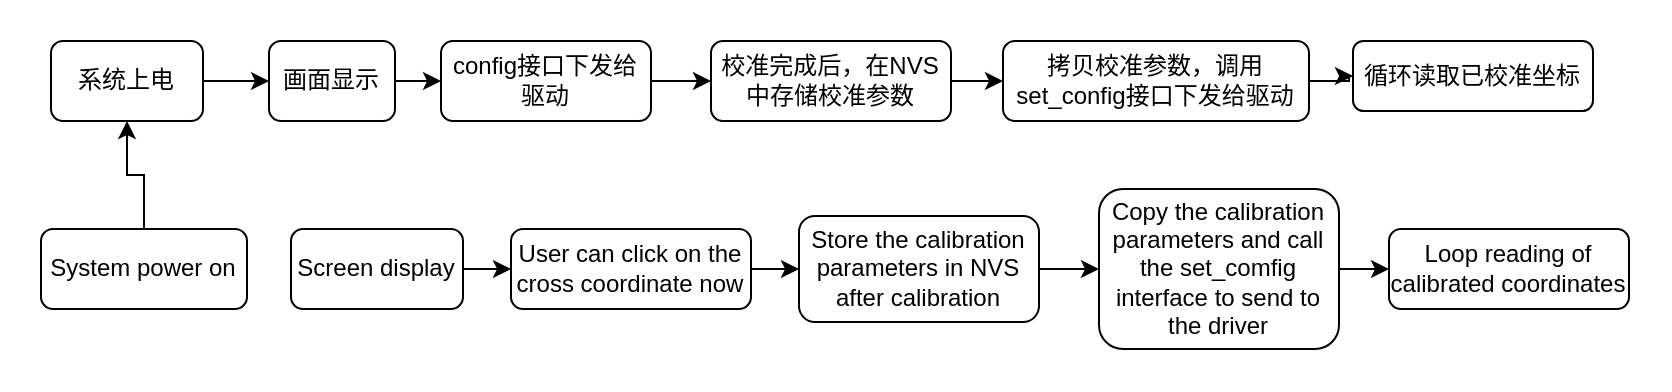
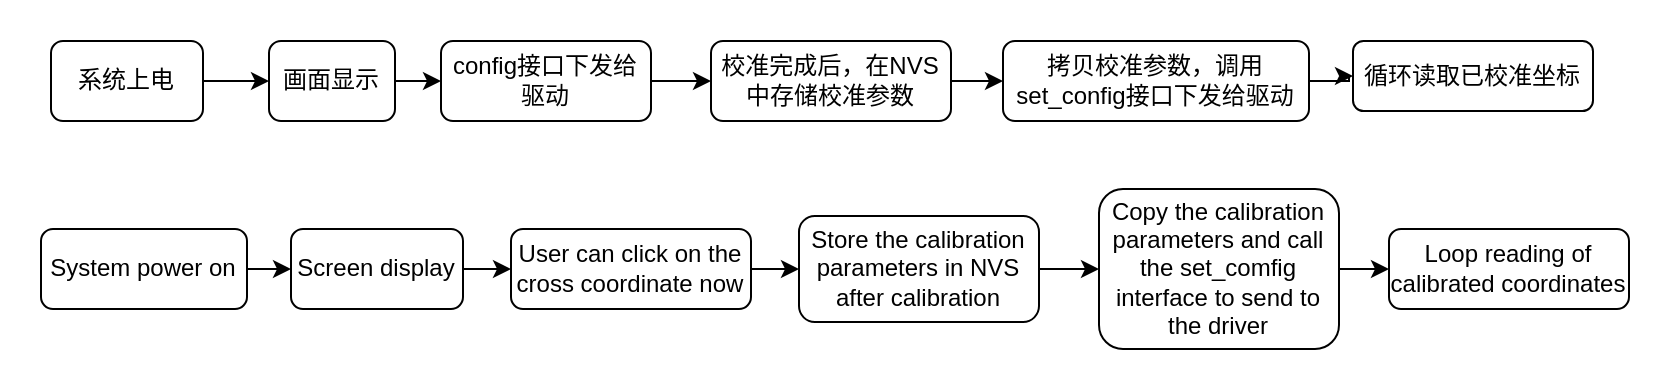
(142, 175) -> (276, 269)
